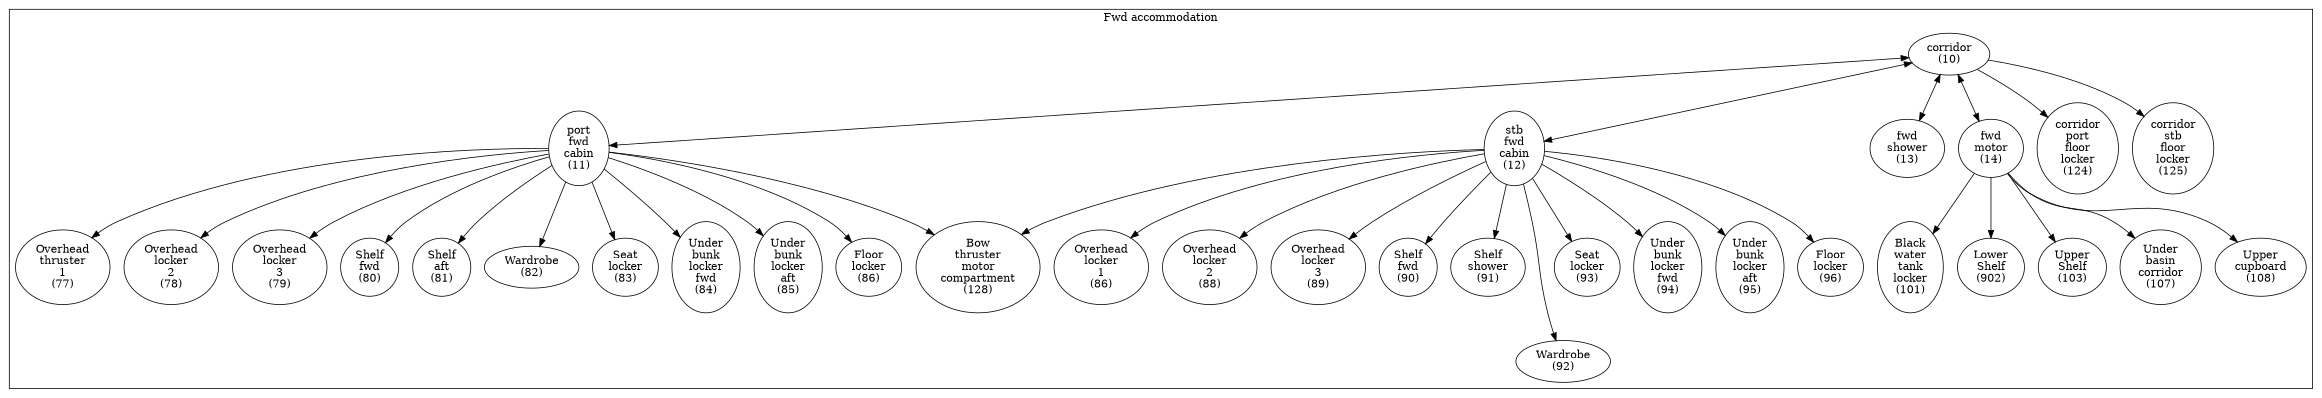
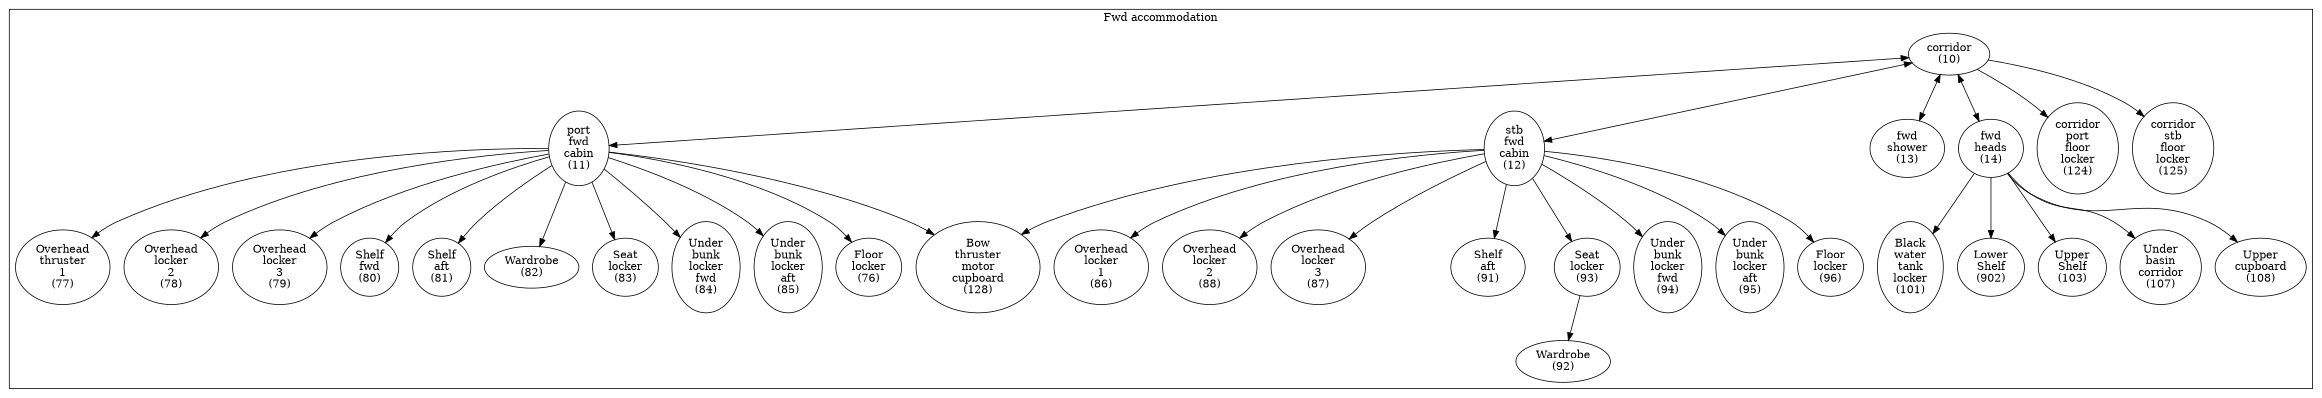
(1991, 148) -> (1991, 148)
(1538, 259) -> (1575, 314)
(869, 267) -> (869, 267)
(978, 267) -> (978, 267)
(1318, 267) -> (1318, 267)
(1408, 267) -> none
(1488, 267) -> (1488, 267)
